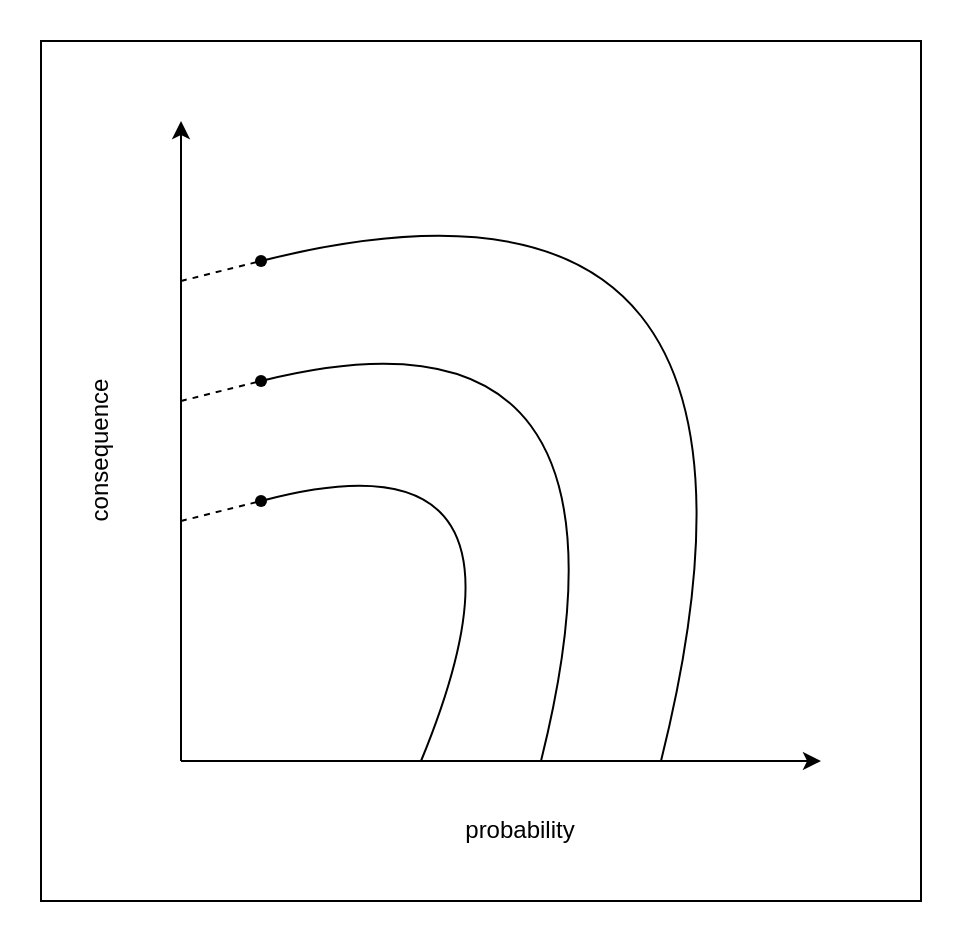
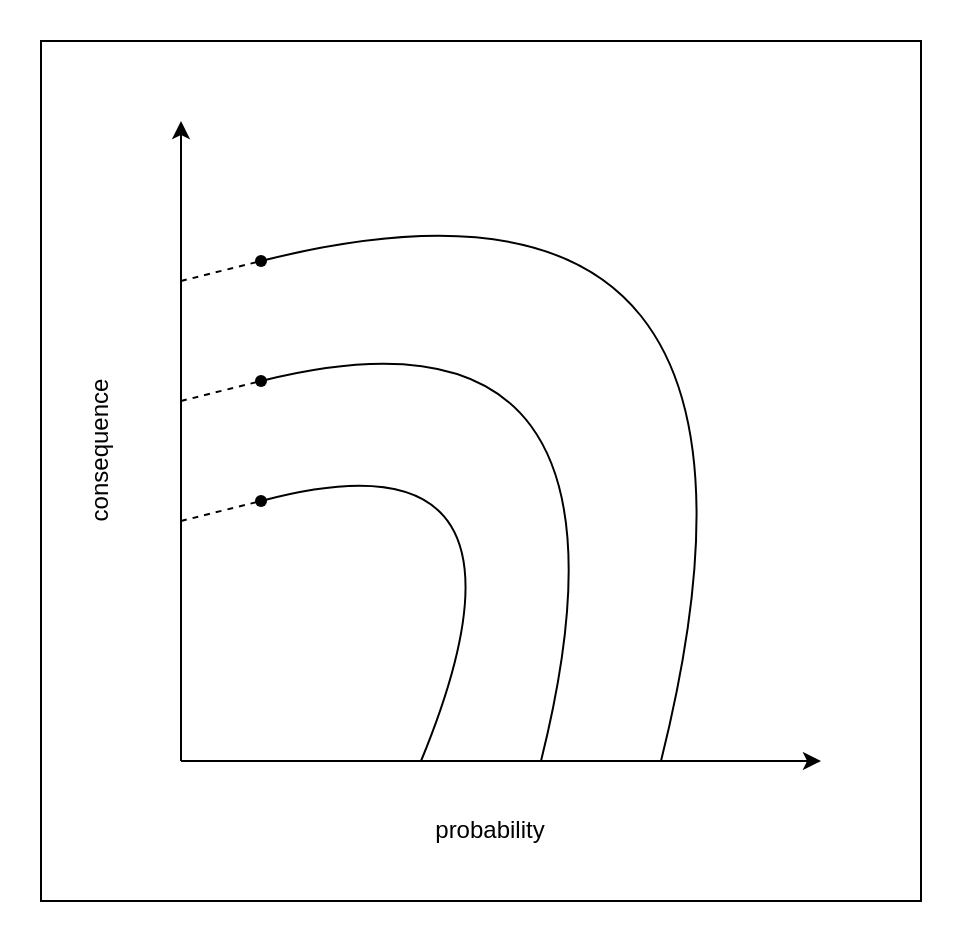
(521, 831) -> (491, 831)
